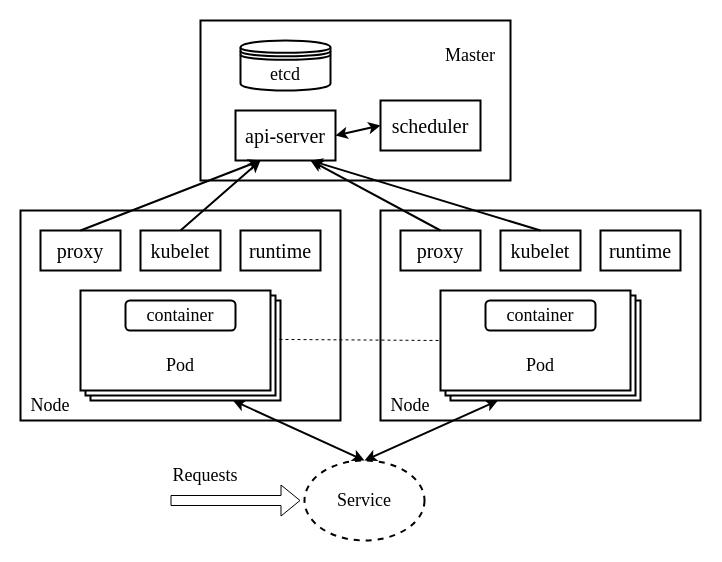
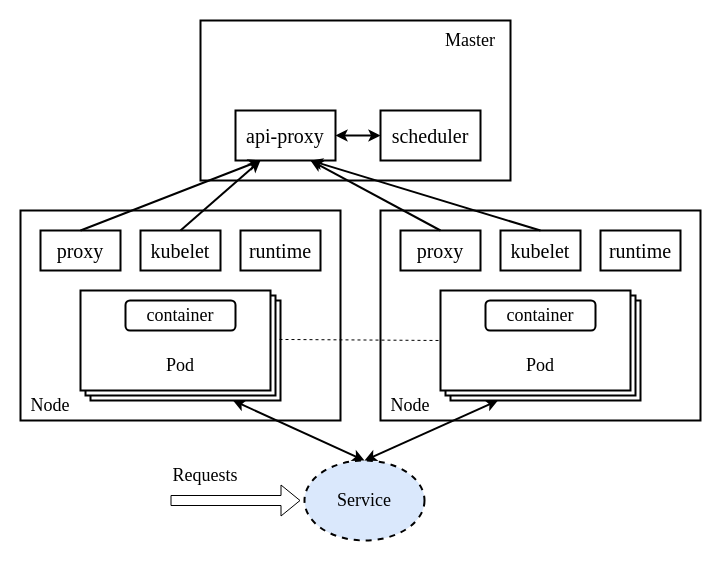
(471, 56) -> (471, 41)
(286, 66) -> none
(431, 126) -> (431, 136)
(286, 136) -> (286, 136)
(365, 501) -> (365, 501)
